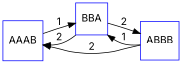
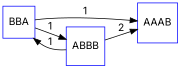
(124, 22) -> (51, 27)
(56, 29) -> none
(59, 37) -> (86, 12)
